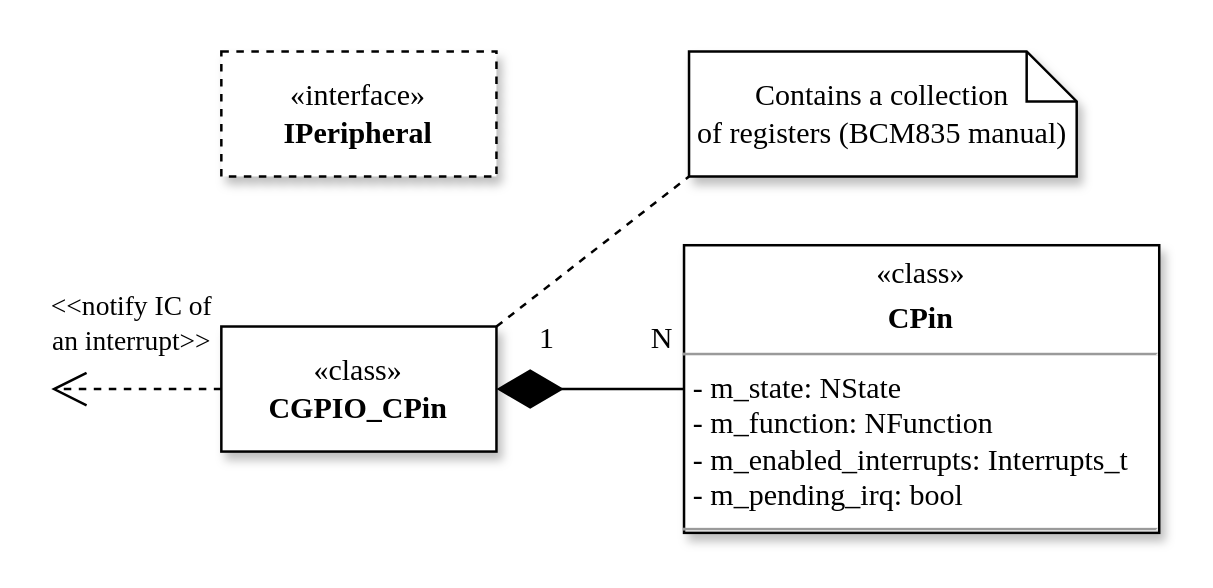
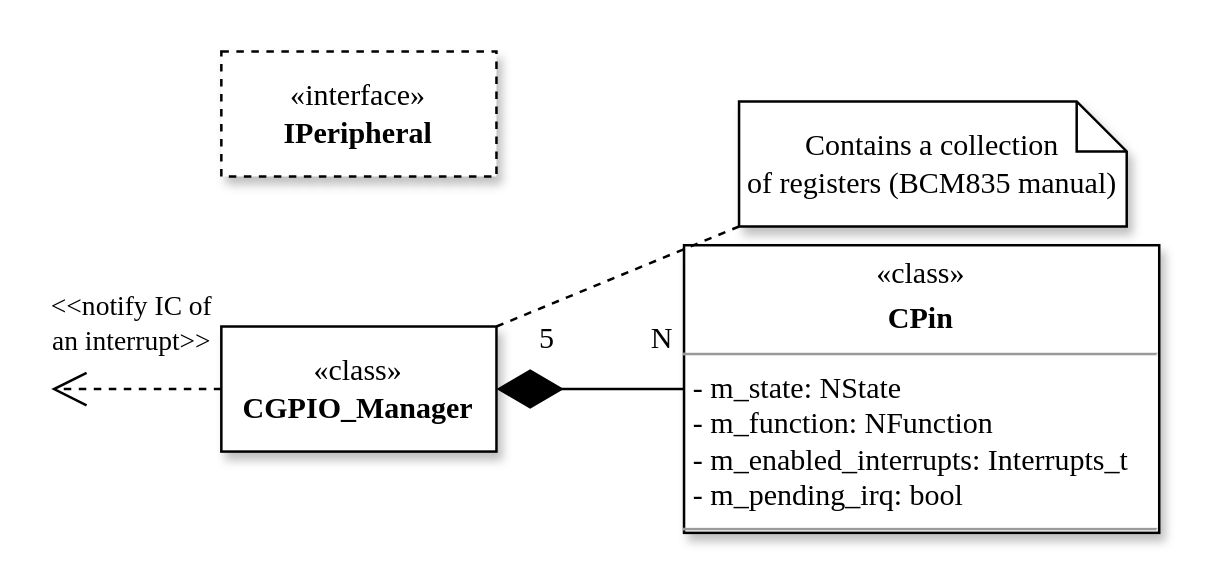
(883, 114) -> (933, 164)
(548, 339) -> (548, 339)
(359, 389) -> (359, 389)
